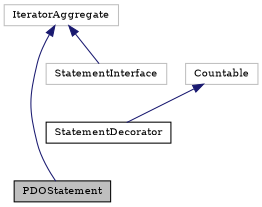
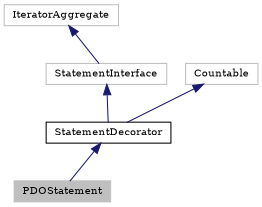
(31, 109) -> (82, 166)
none -> (108, 109)
(62, 191) -> (62, 191)
